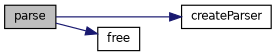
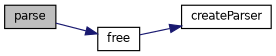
(113, 17) -> (155, 32)
